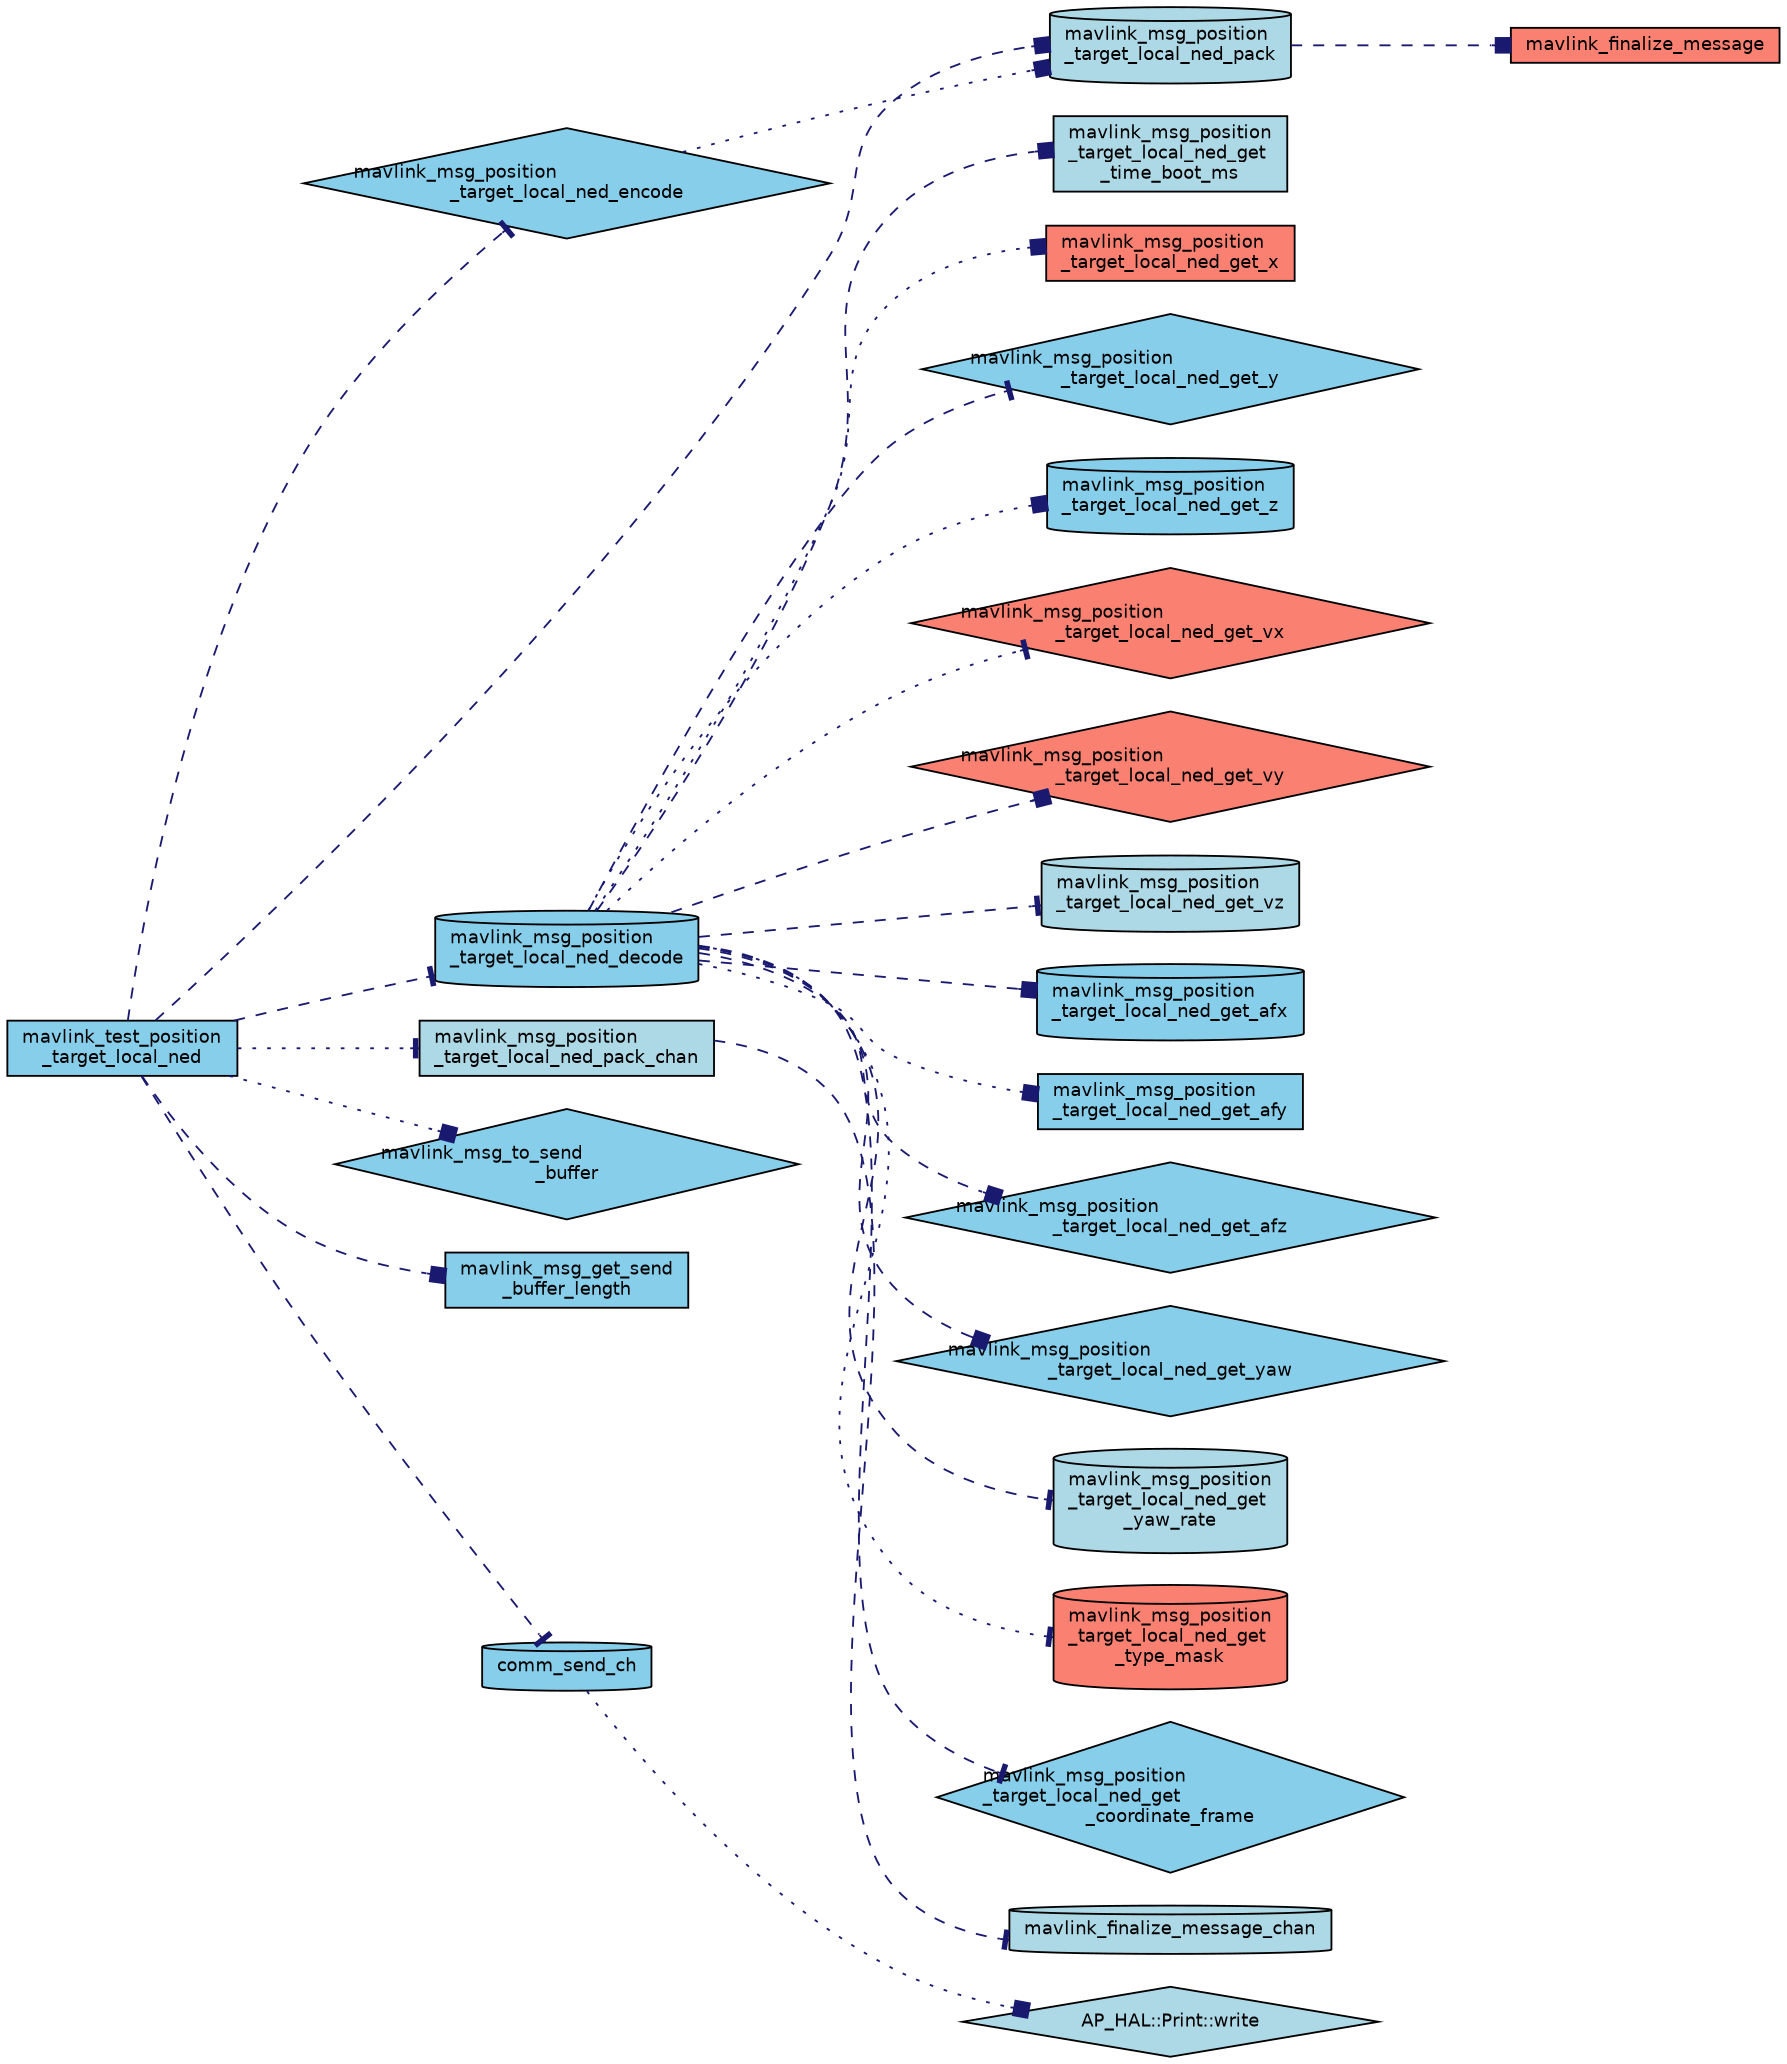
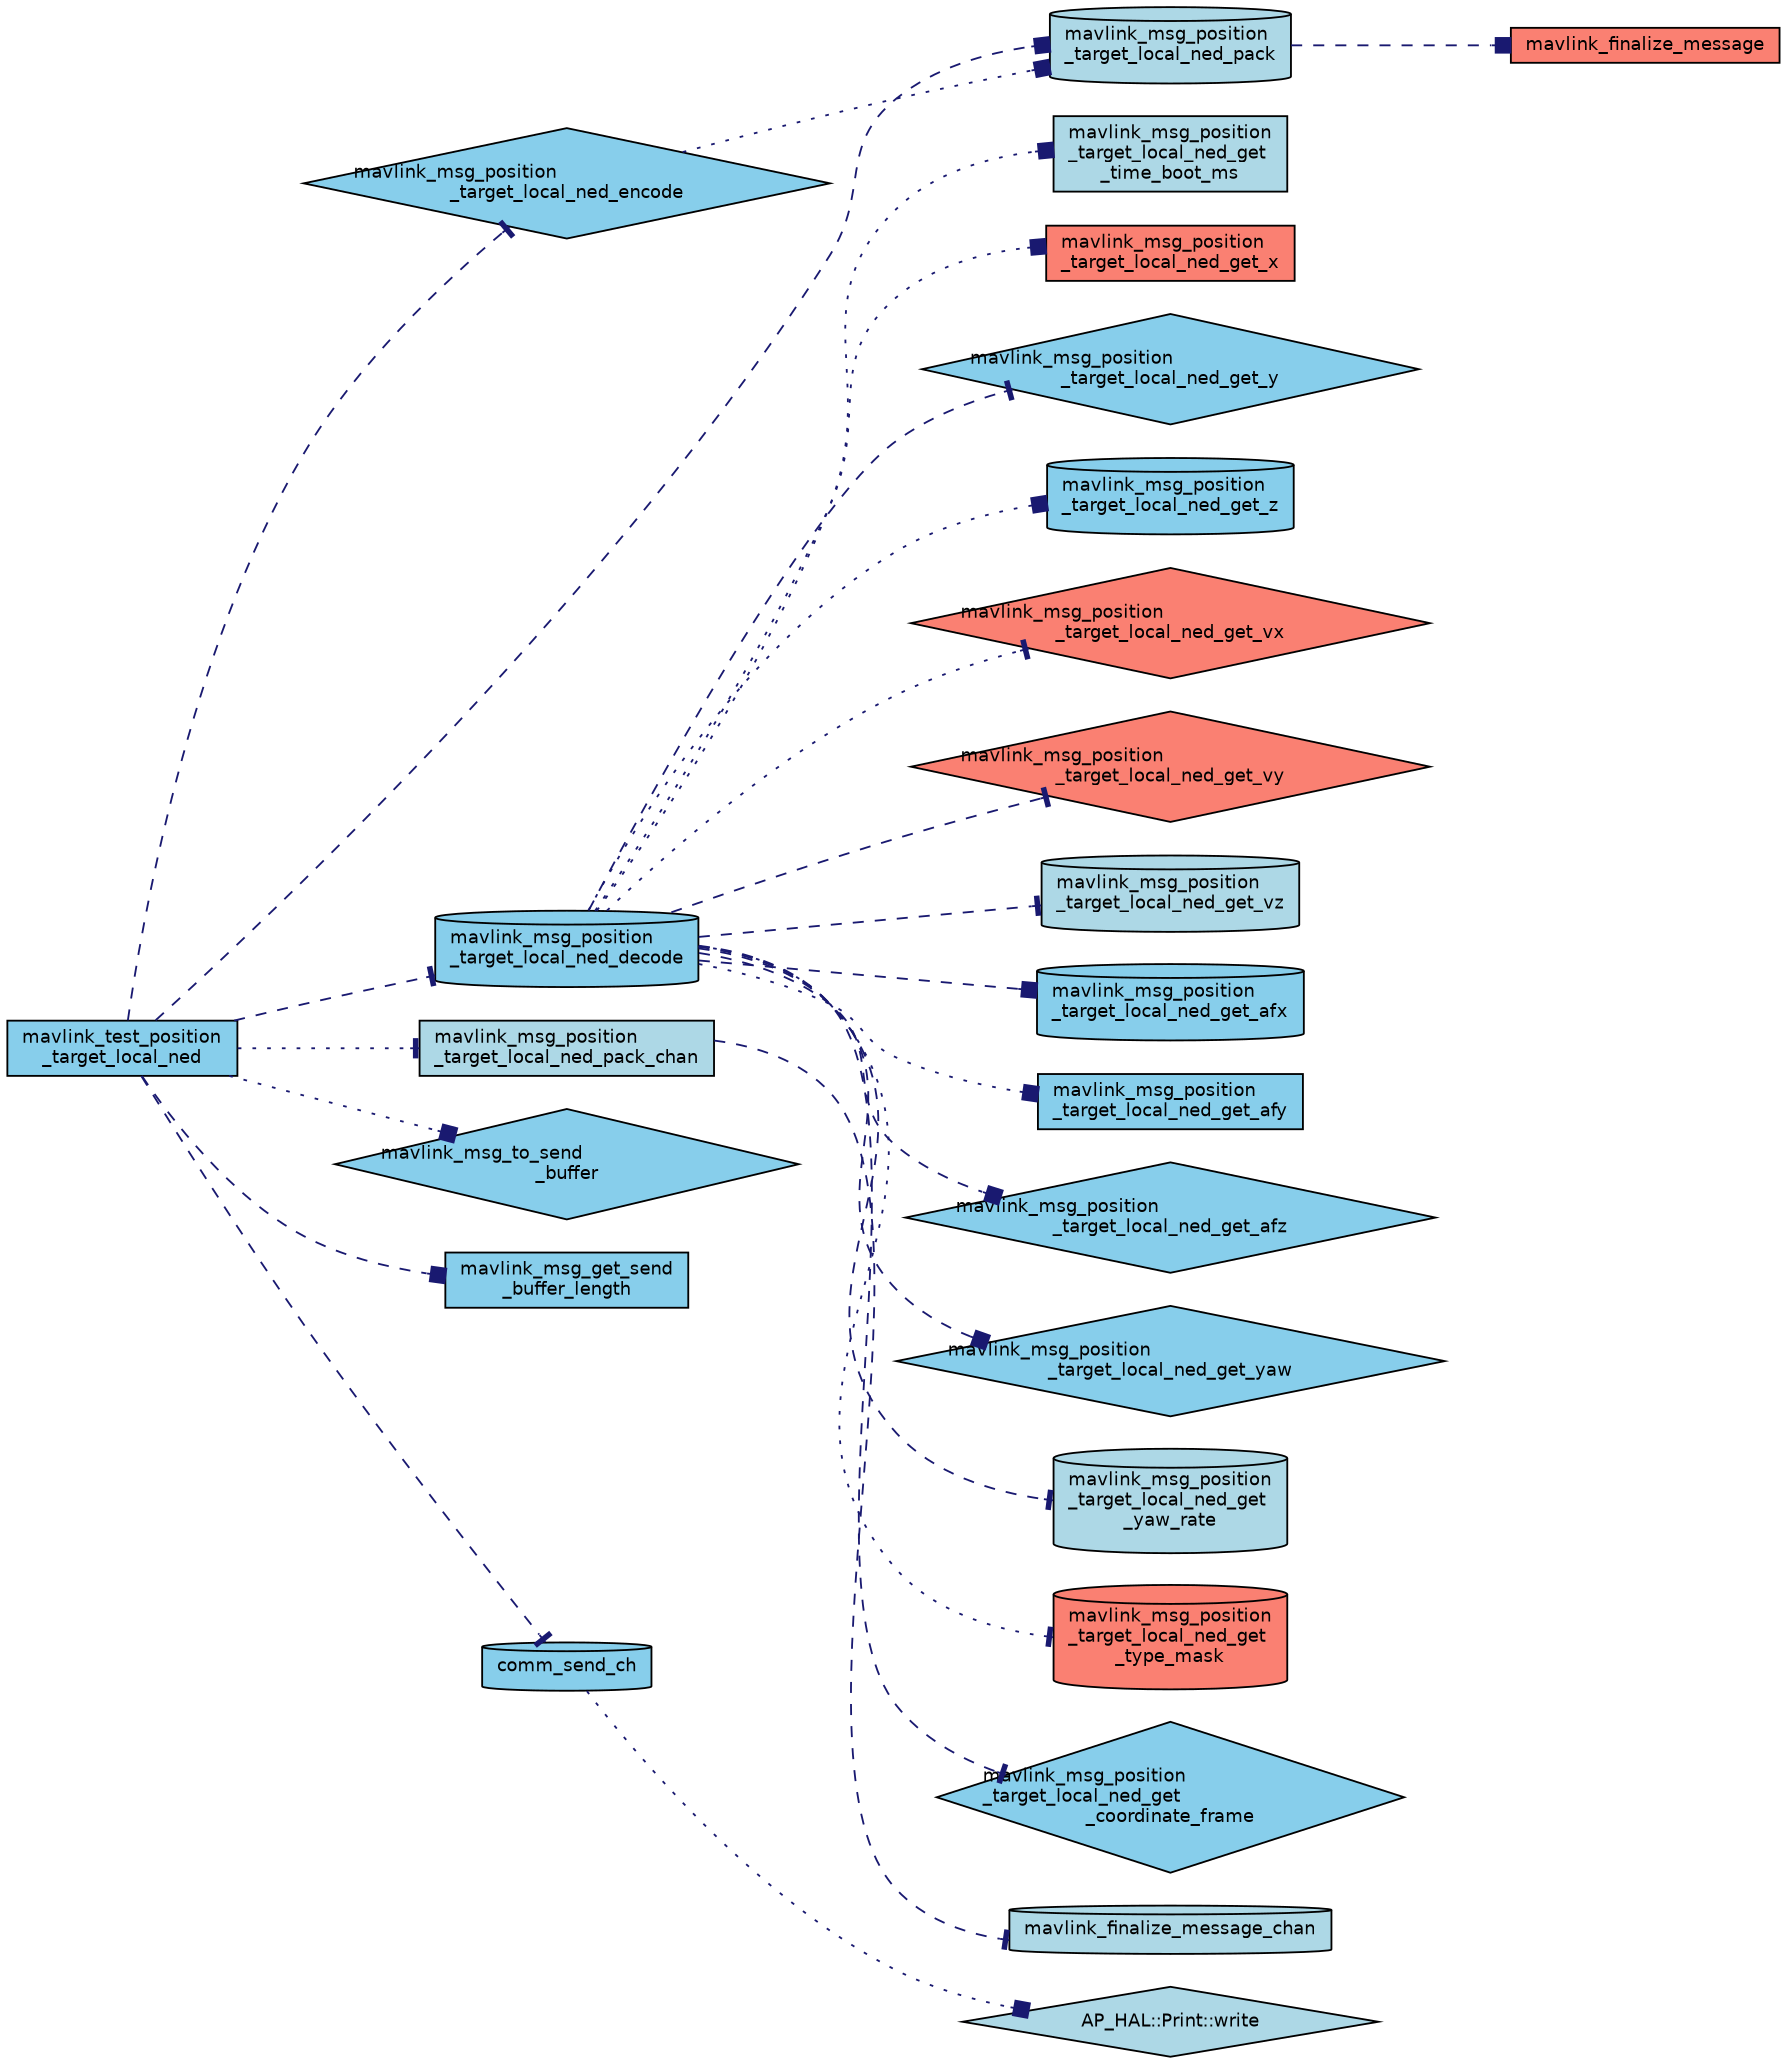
(846, 346) -> (846, 346)
(855, 851) -> (855, 851)
